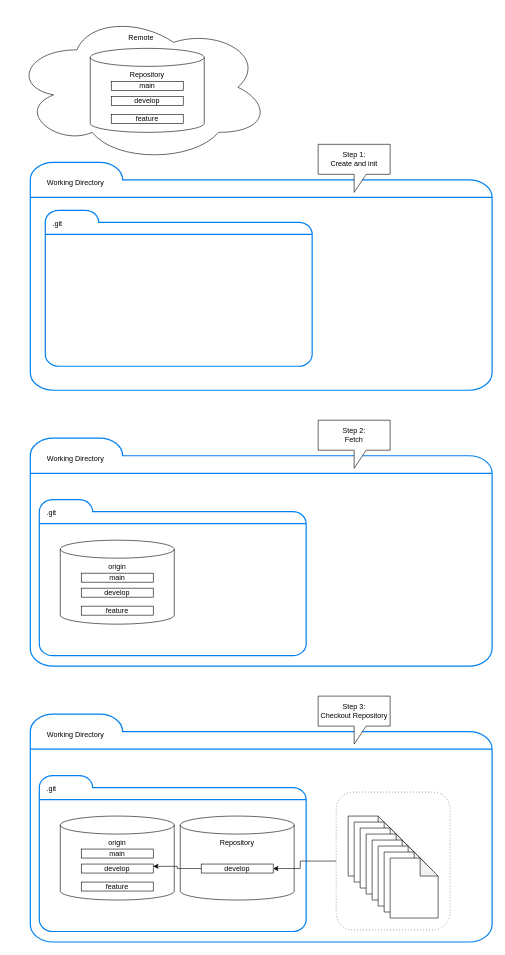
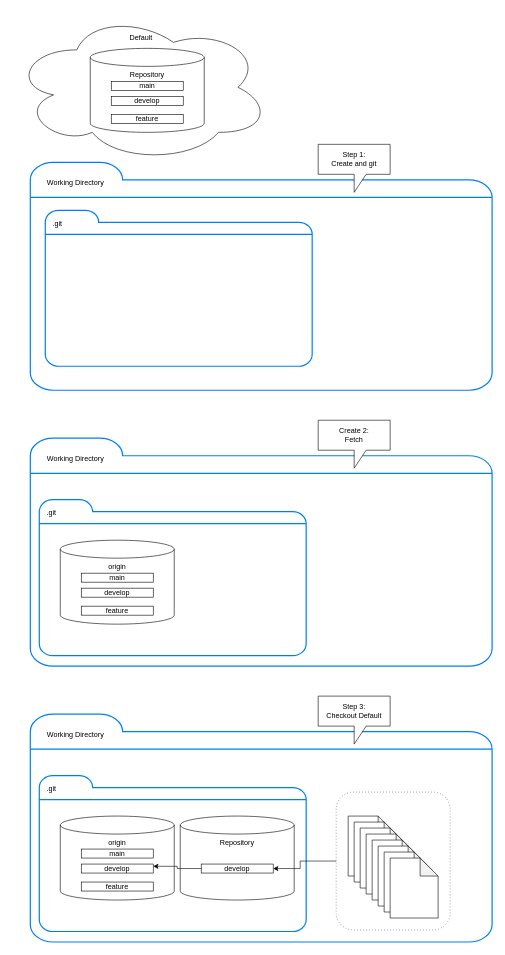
(141, 21) -> (141, 21)
(354, 159) -> (354, 159)
(354, 435) -> (354, 435)
(354, 711) -> (354, 711)
